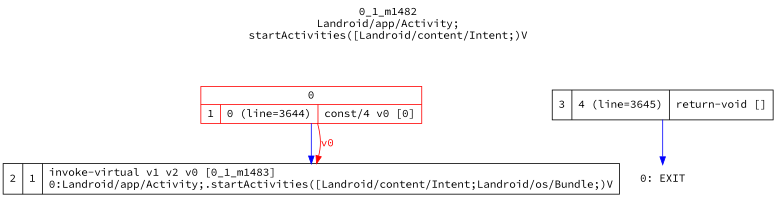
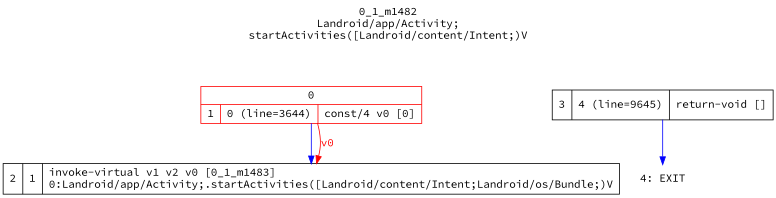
(621, 105) -> (621, 105)
(663, 179) -> (663, 179)
